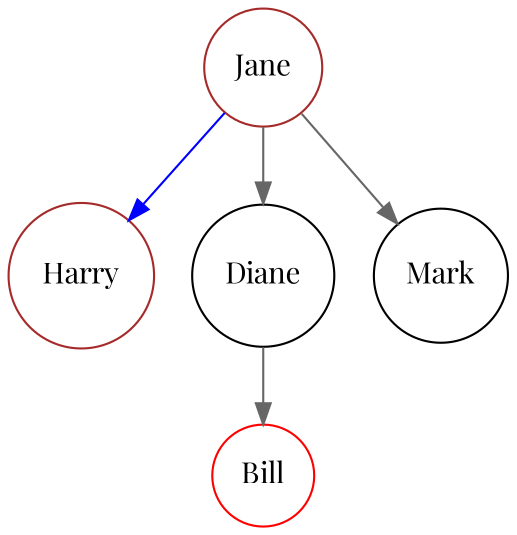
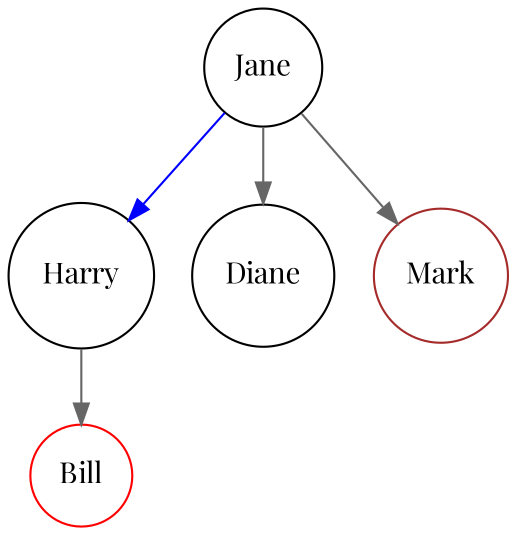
(263, 68) -> (263, 68)
(81, 276) -> (81, 276)
(441, 276) -> (441, 276)
(263, 375) -> (81, 376)
